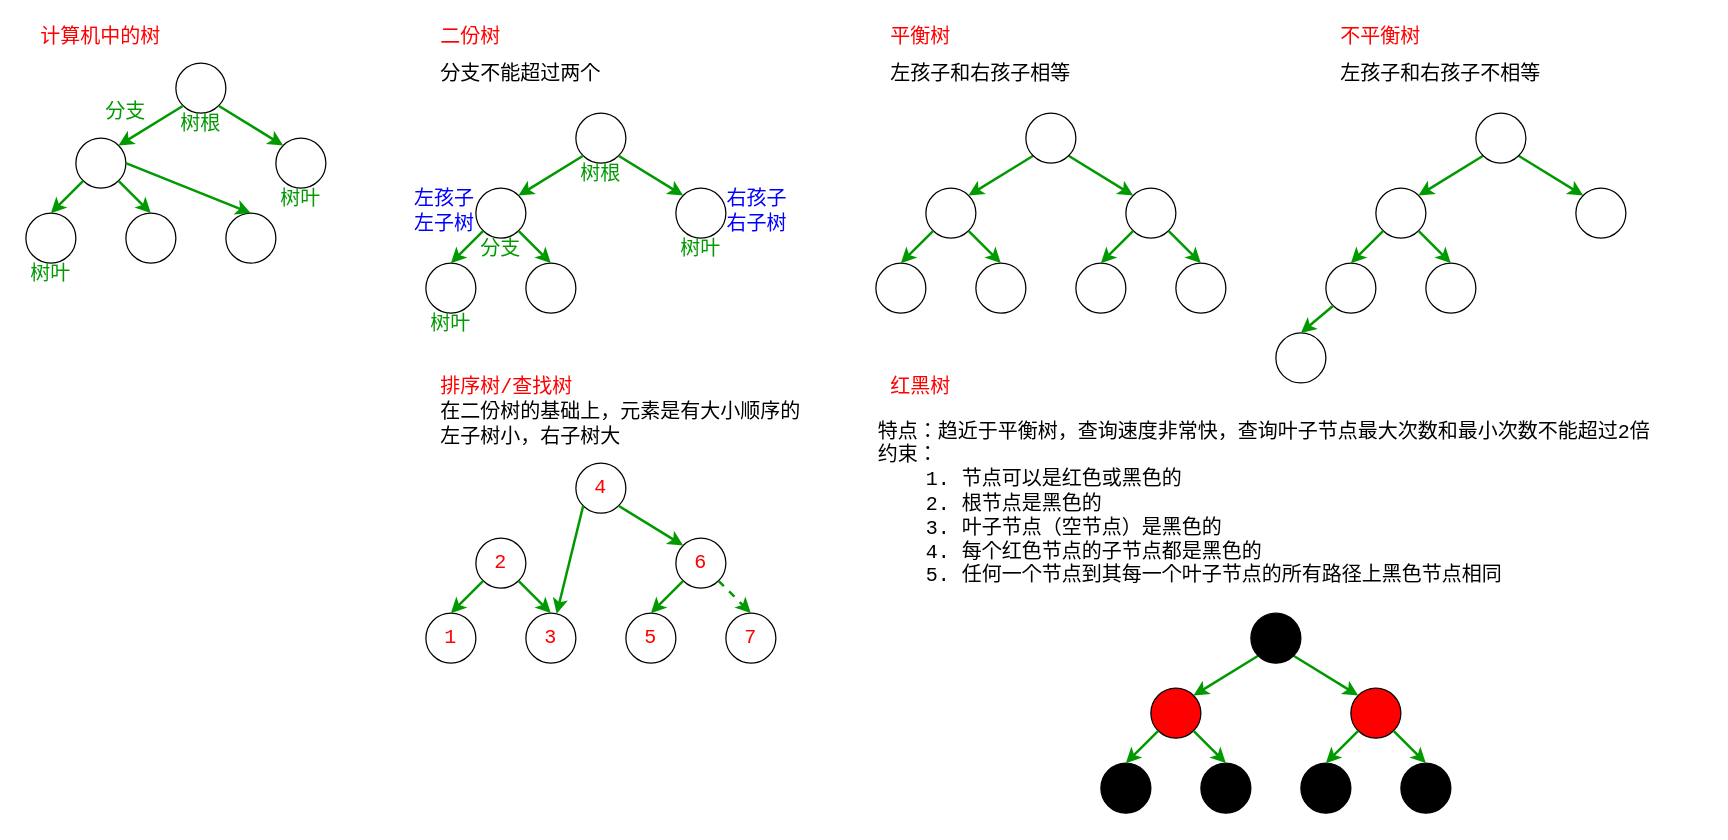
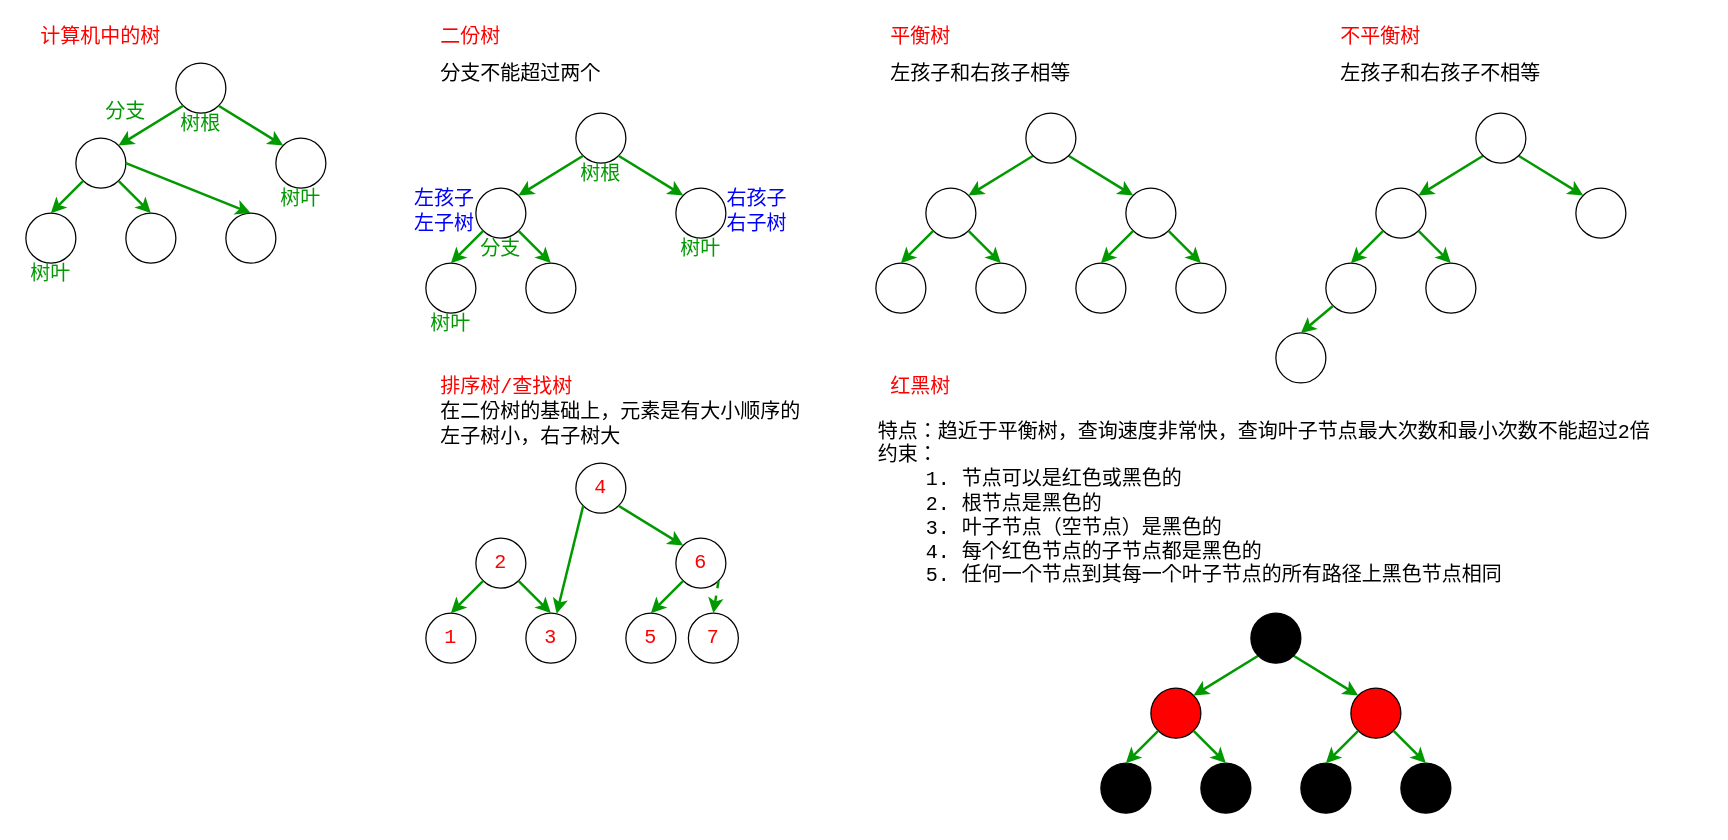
(751, 638) -> (713, 638)
